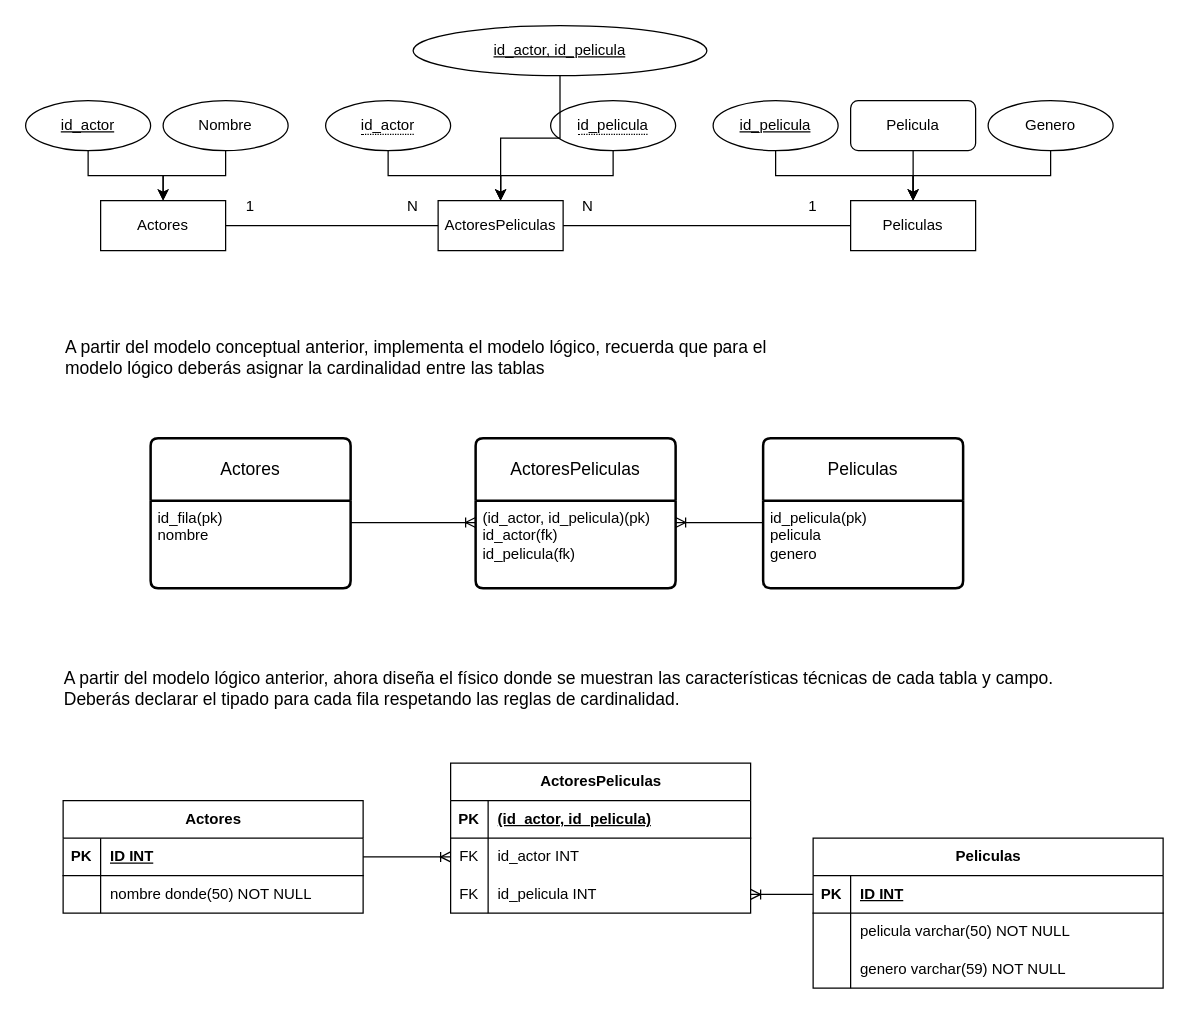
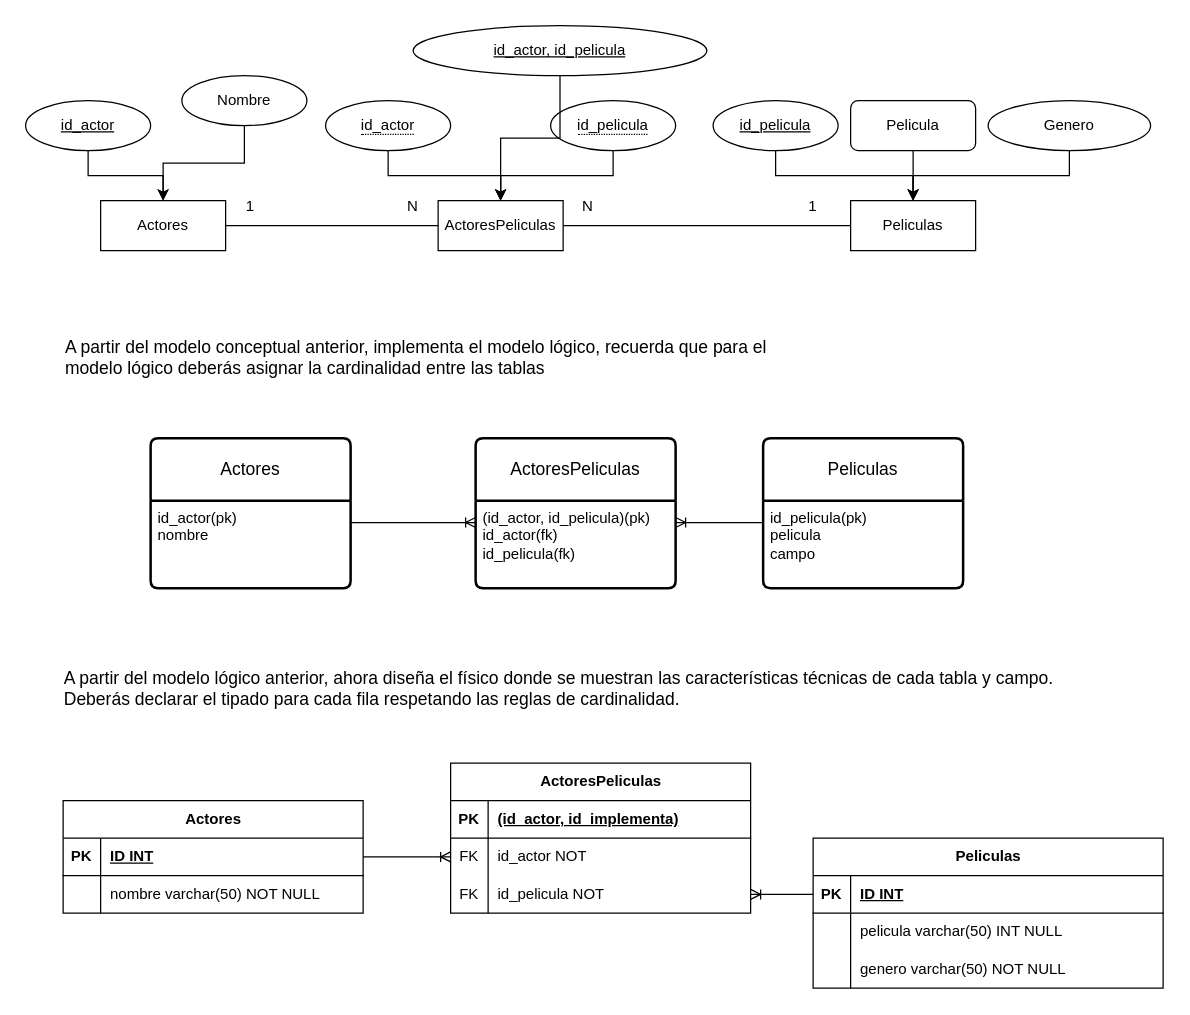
(226, 126) -> (244, 101)
(1051, 126) -> (1069, 126)
(198, 527) -> (207, 527)
(826, 536) -> (826, 536)
(581, 819) -> (591, 819)
(545, 857) -> (545, 857)
(210, 894) -> (218, 894)
(551, 894) -> (551, 894)
(971, 932) -> (971, 932)
(968, 969) -> (968, 969)
